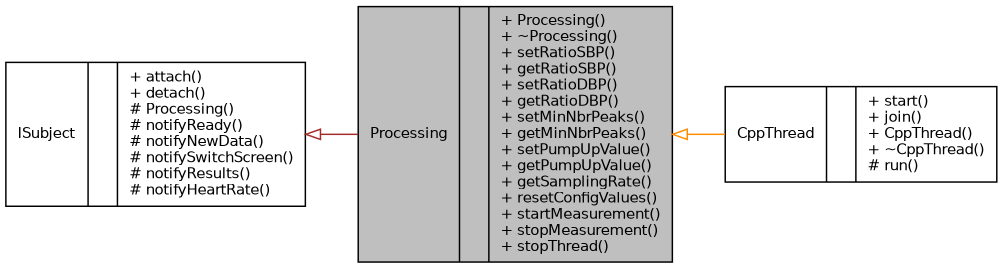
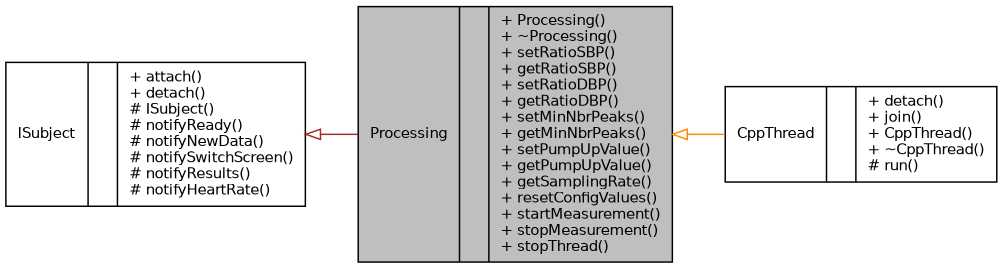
(898, 101) -> (906, 101)
(182, 109) -> (172, 109)
